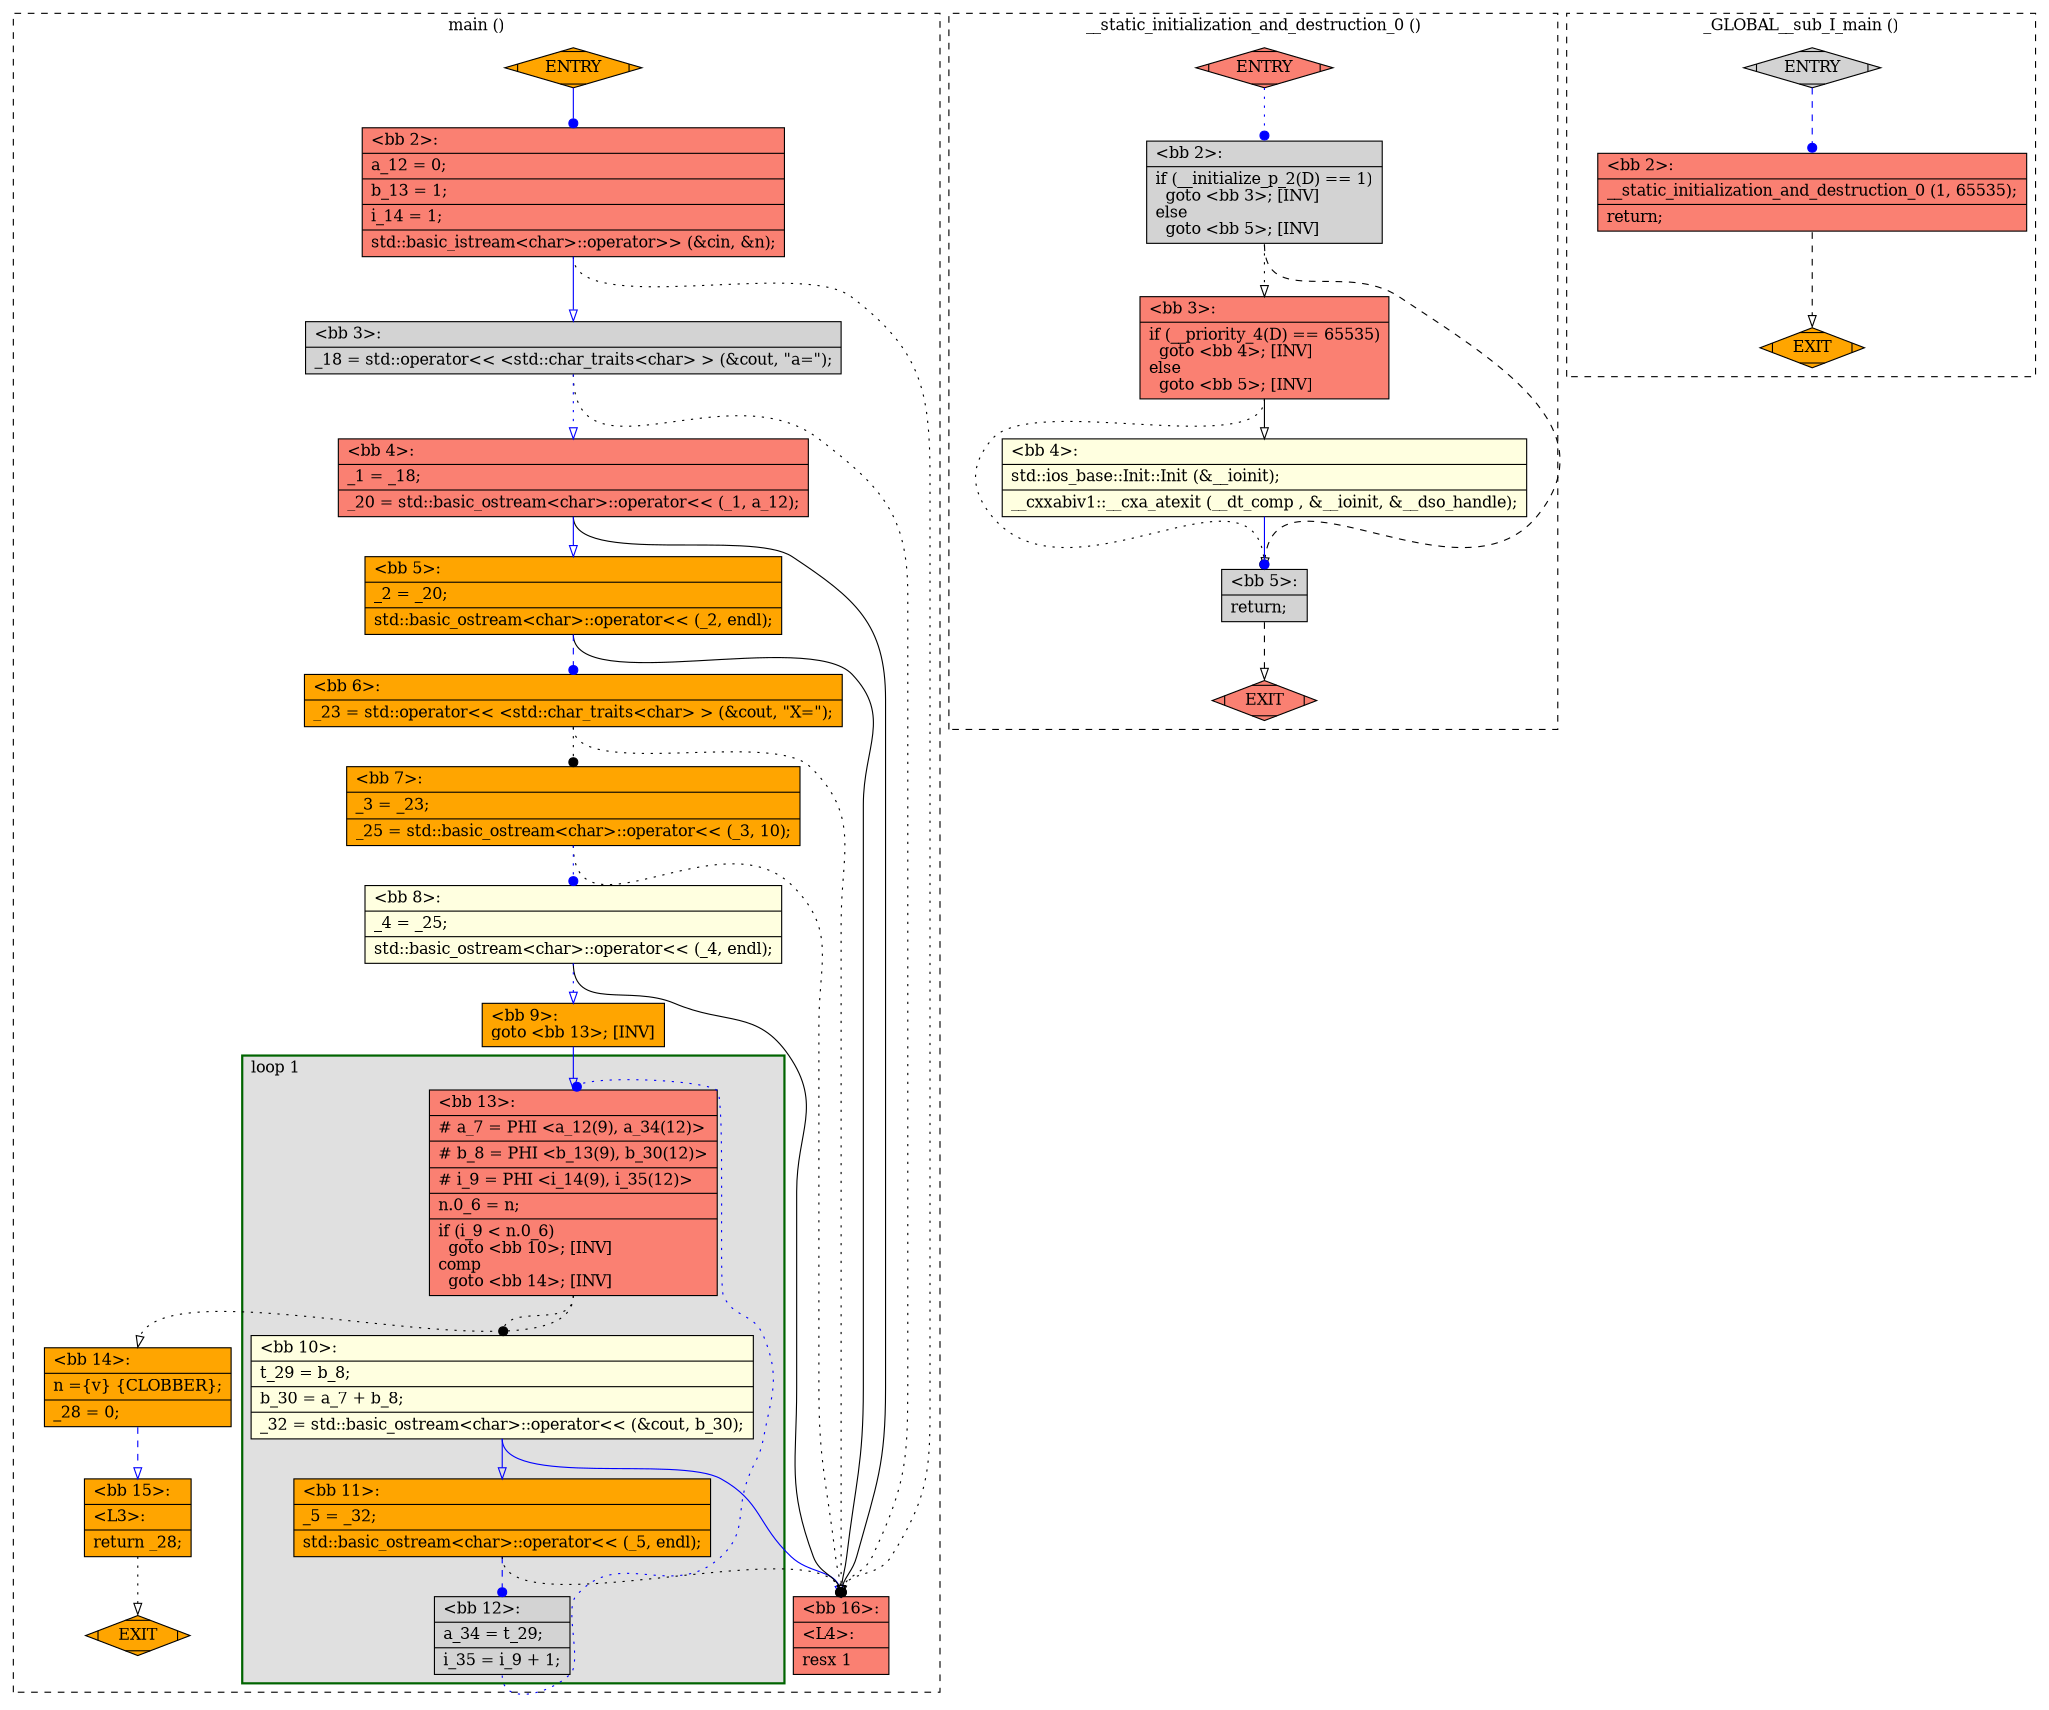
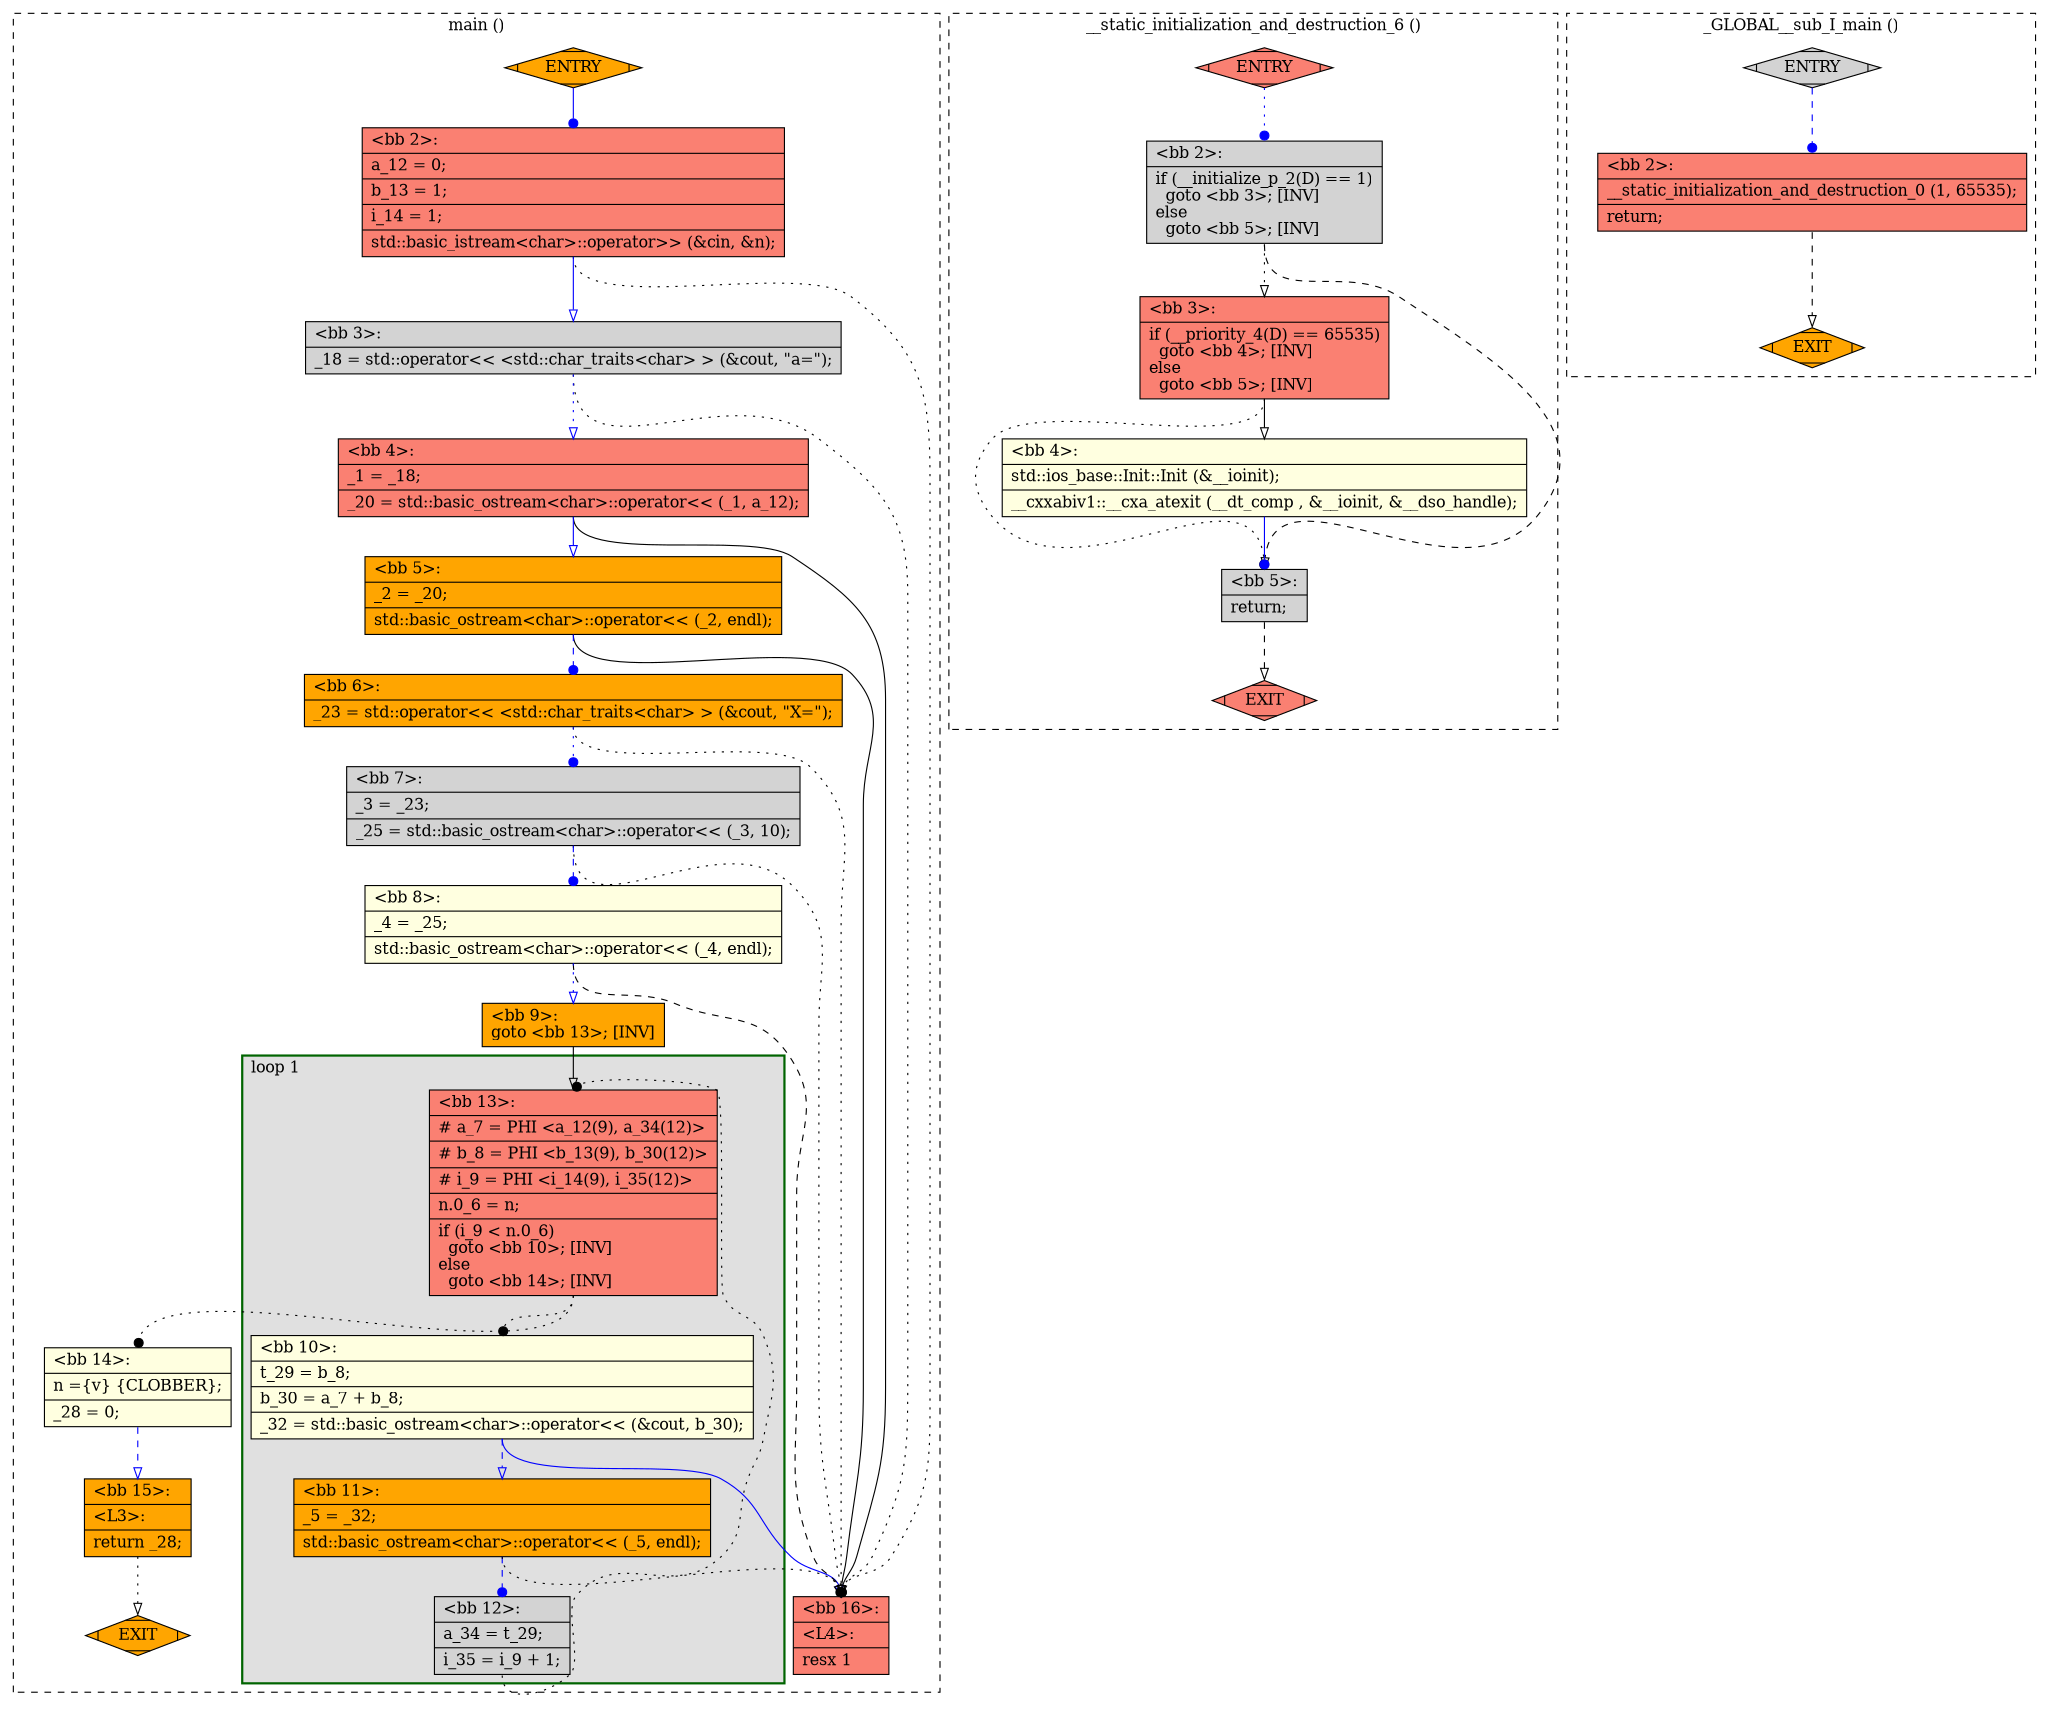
(1253, 26) -> (1253, 26)
(573, 742) -> (573, 742)
(573, 806) -> (573, 806)
(573, 861) -> (573, 861)
(573, 1062) -> (573, 1062)
(797, 1201) -> (797, 1201)
(460, 1265) -> (454, 1265)
(361, 1322) -> (361, 1322)
(138, 1387) -> (138, 1387)
(769, 1410) -> (769, 1410)
(502, 1454) -> (502, 1454)
(631, 1580) -> (631, 1580)
